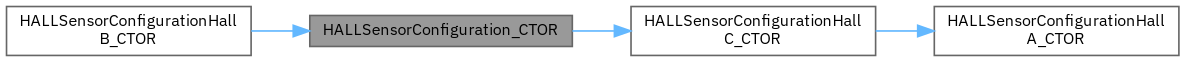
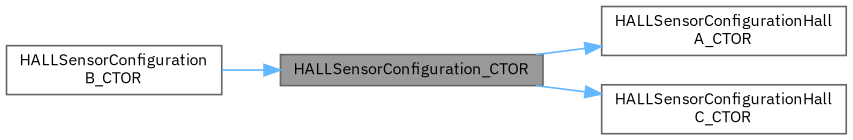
(129, 31) -> (114, 70)
(897, 31) -> (561, 51)
